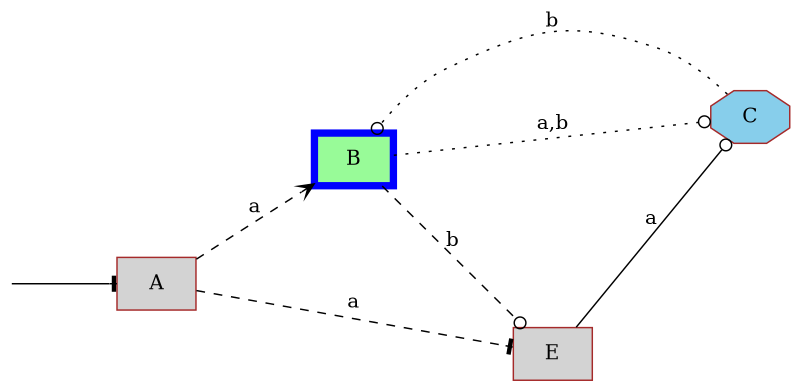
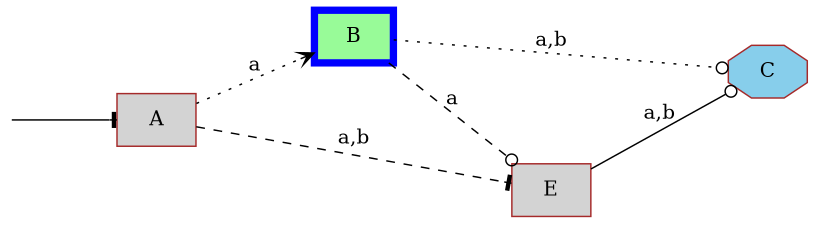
(549, 32) -> none
(652, 219) -> (660, 113)
(249, 226) -> (249, 81)
(453, 241) -> (453, 99)
(354, 302) -> (354, 138)
